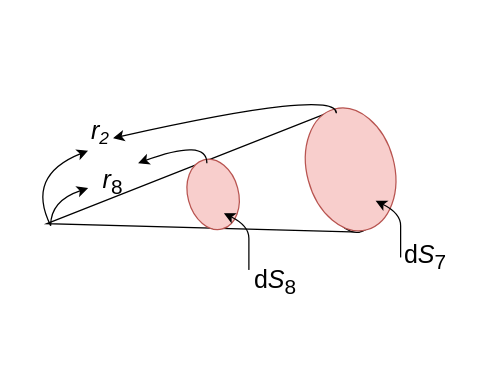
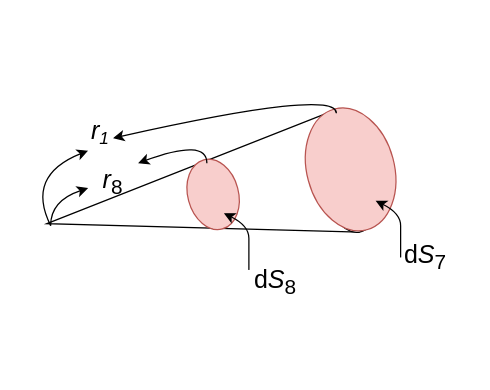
(101, 132) -> (101, 132)
